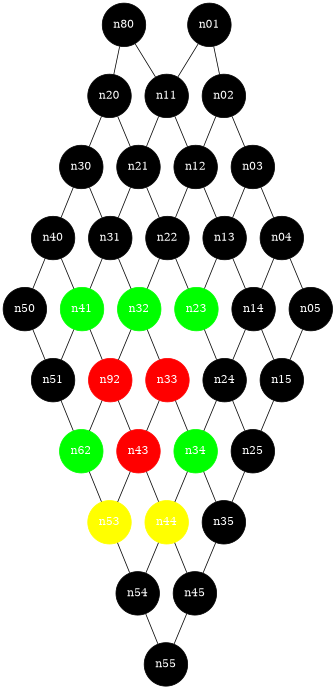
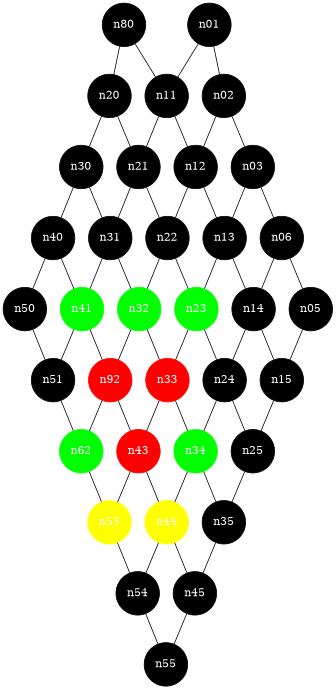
(282, 238) -> (282, 238)
none -> (182, 345)
